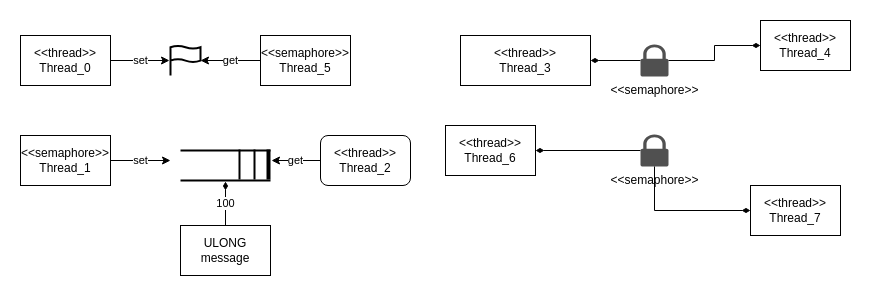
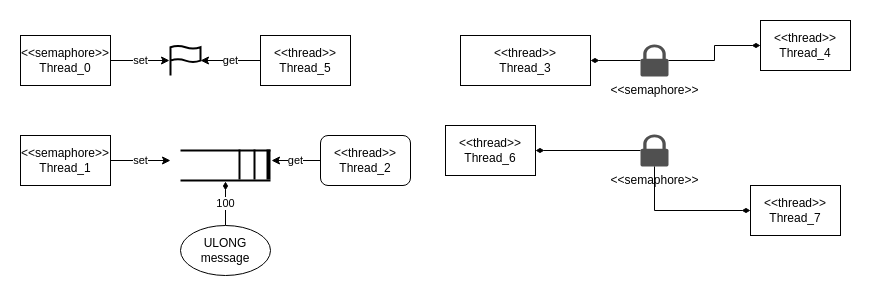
(66, 61) -> (66, 61)
(306, 61) -> (306, 61)
(226, 251) -> (226, 251)
